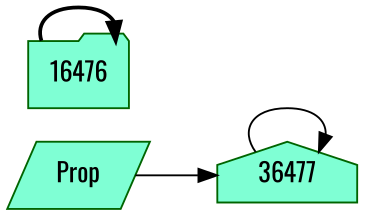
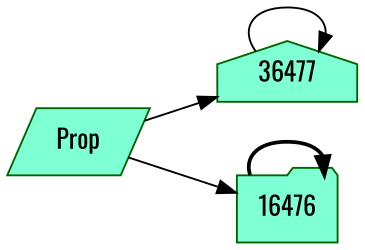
none -> (173, 172)
